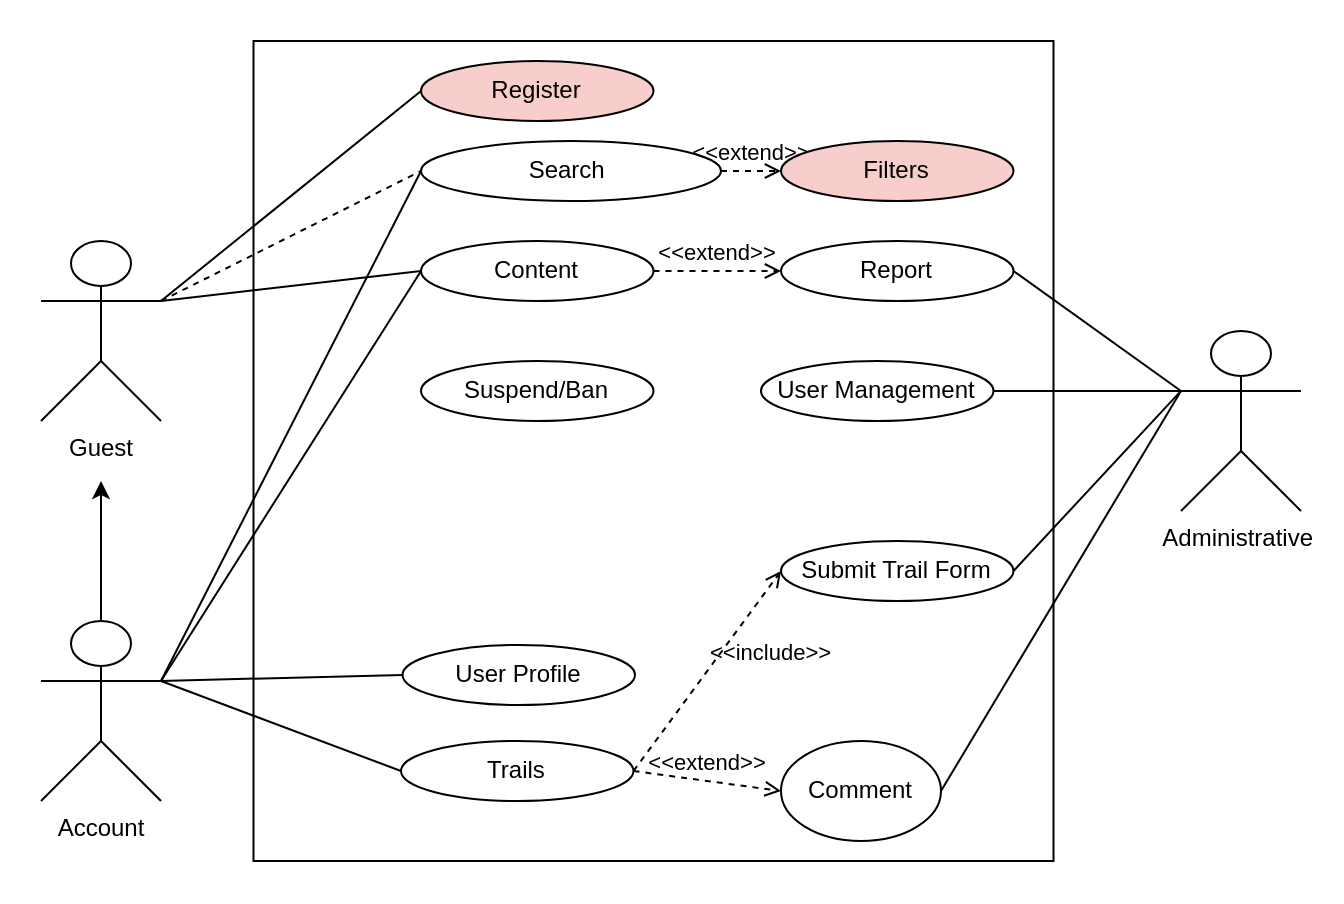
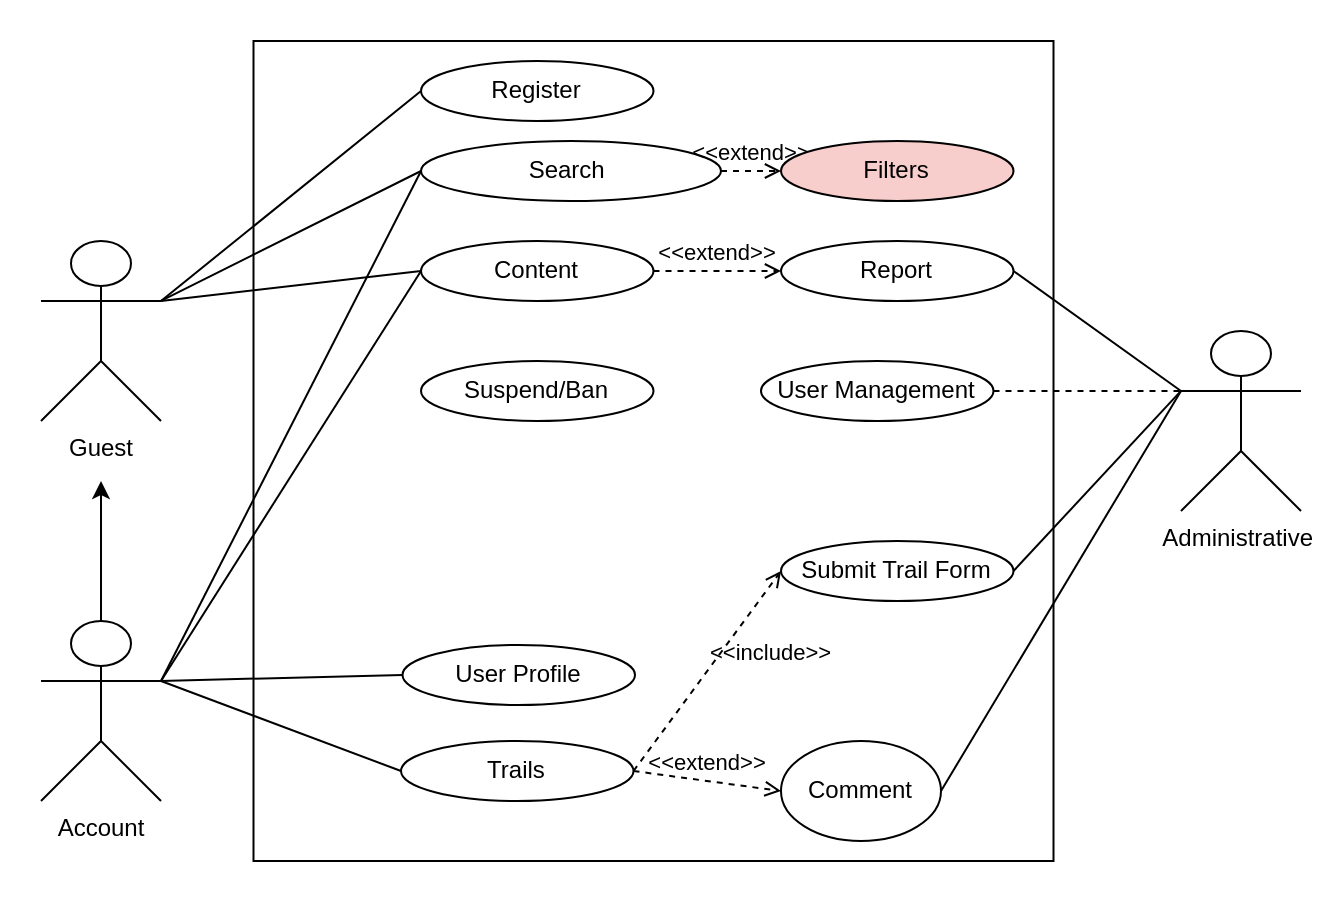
(537, 91) -> (537, 91)
(291, 236) -> (291, 236)
(1085, 391) -> (1085, 391)
